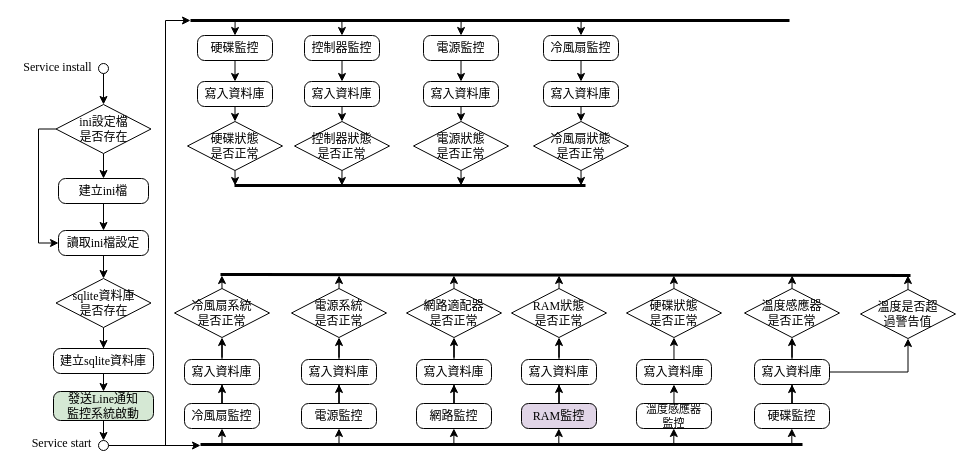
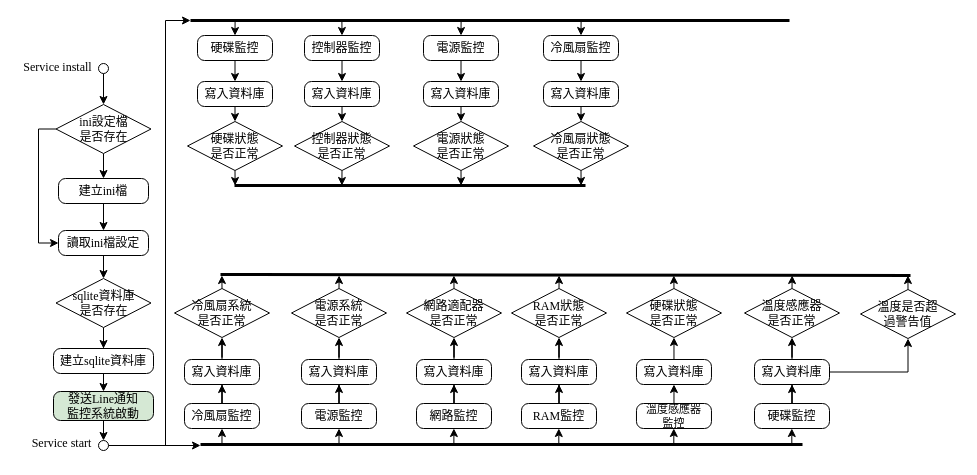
(559, 416) -> (559, 416)
